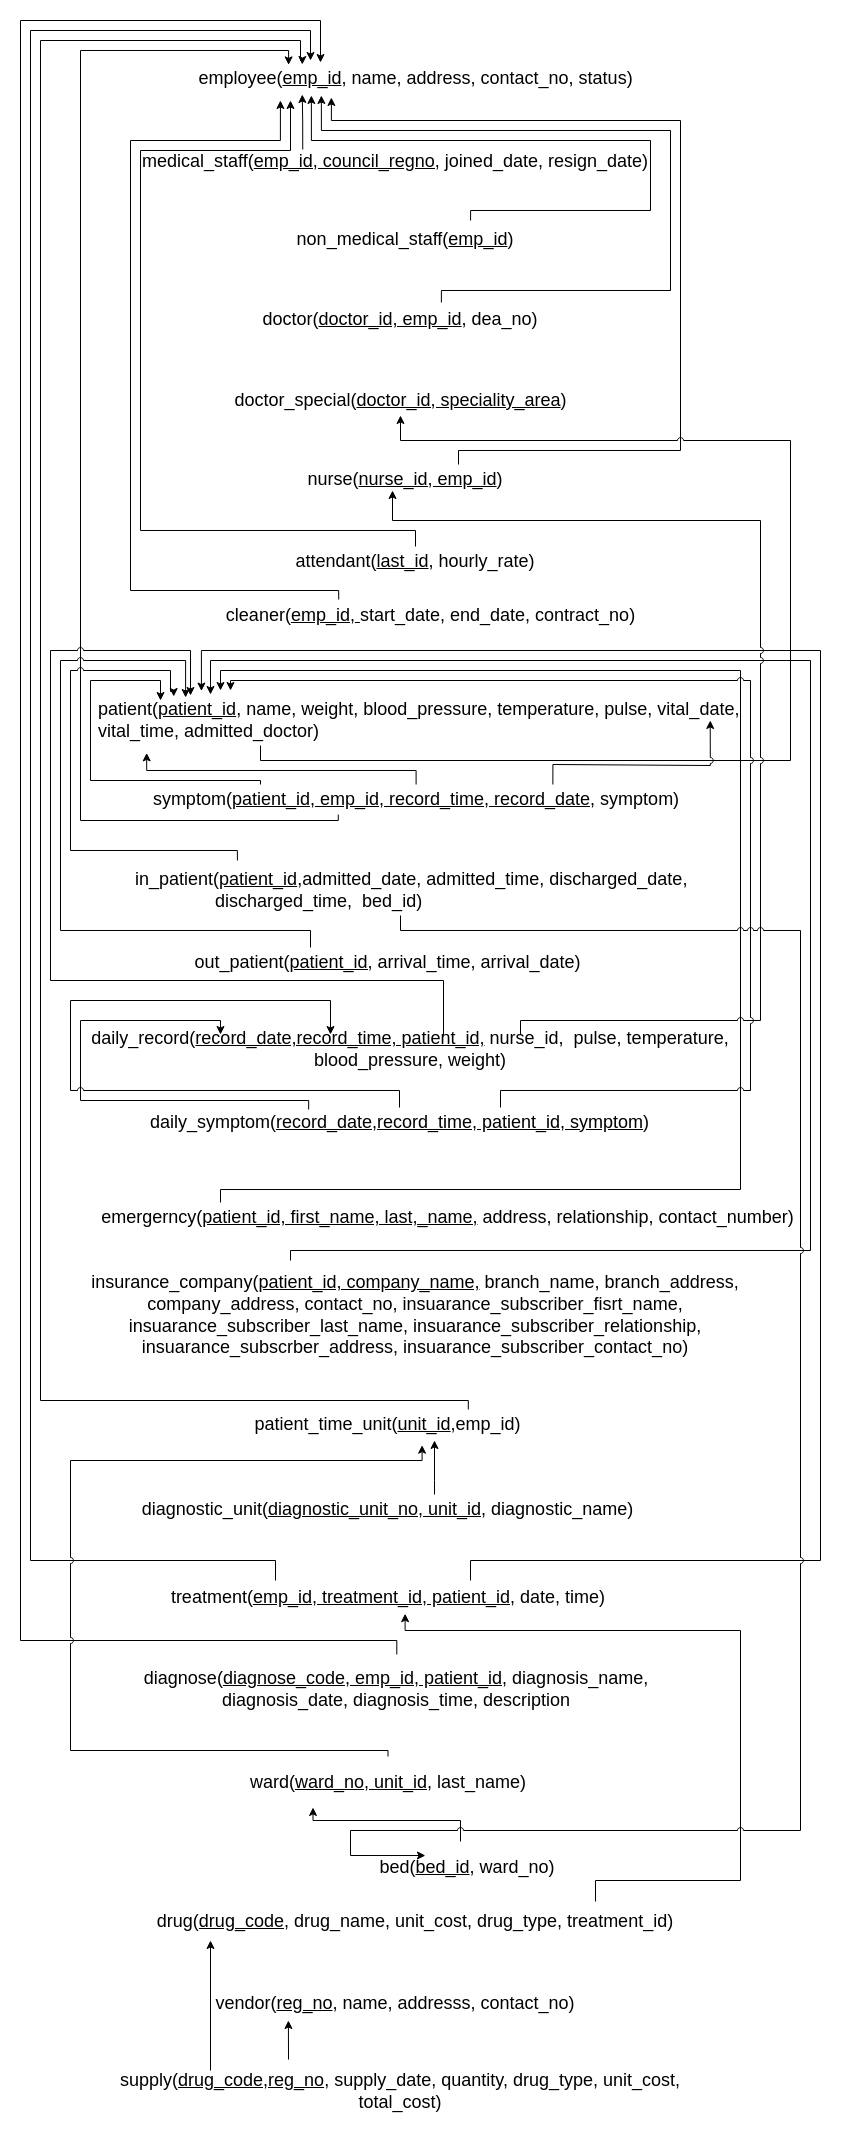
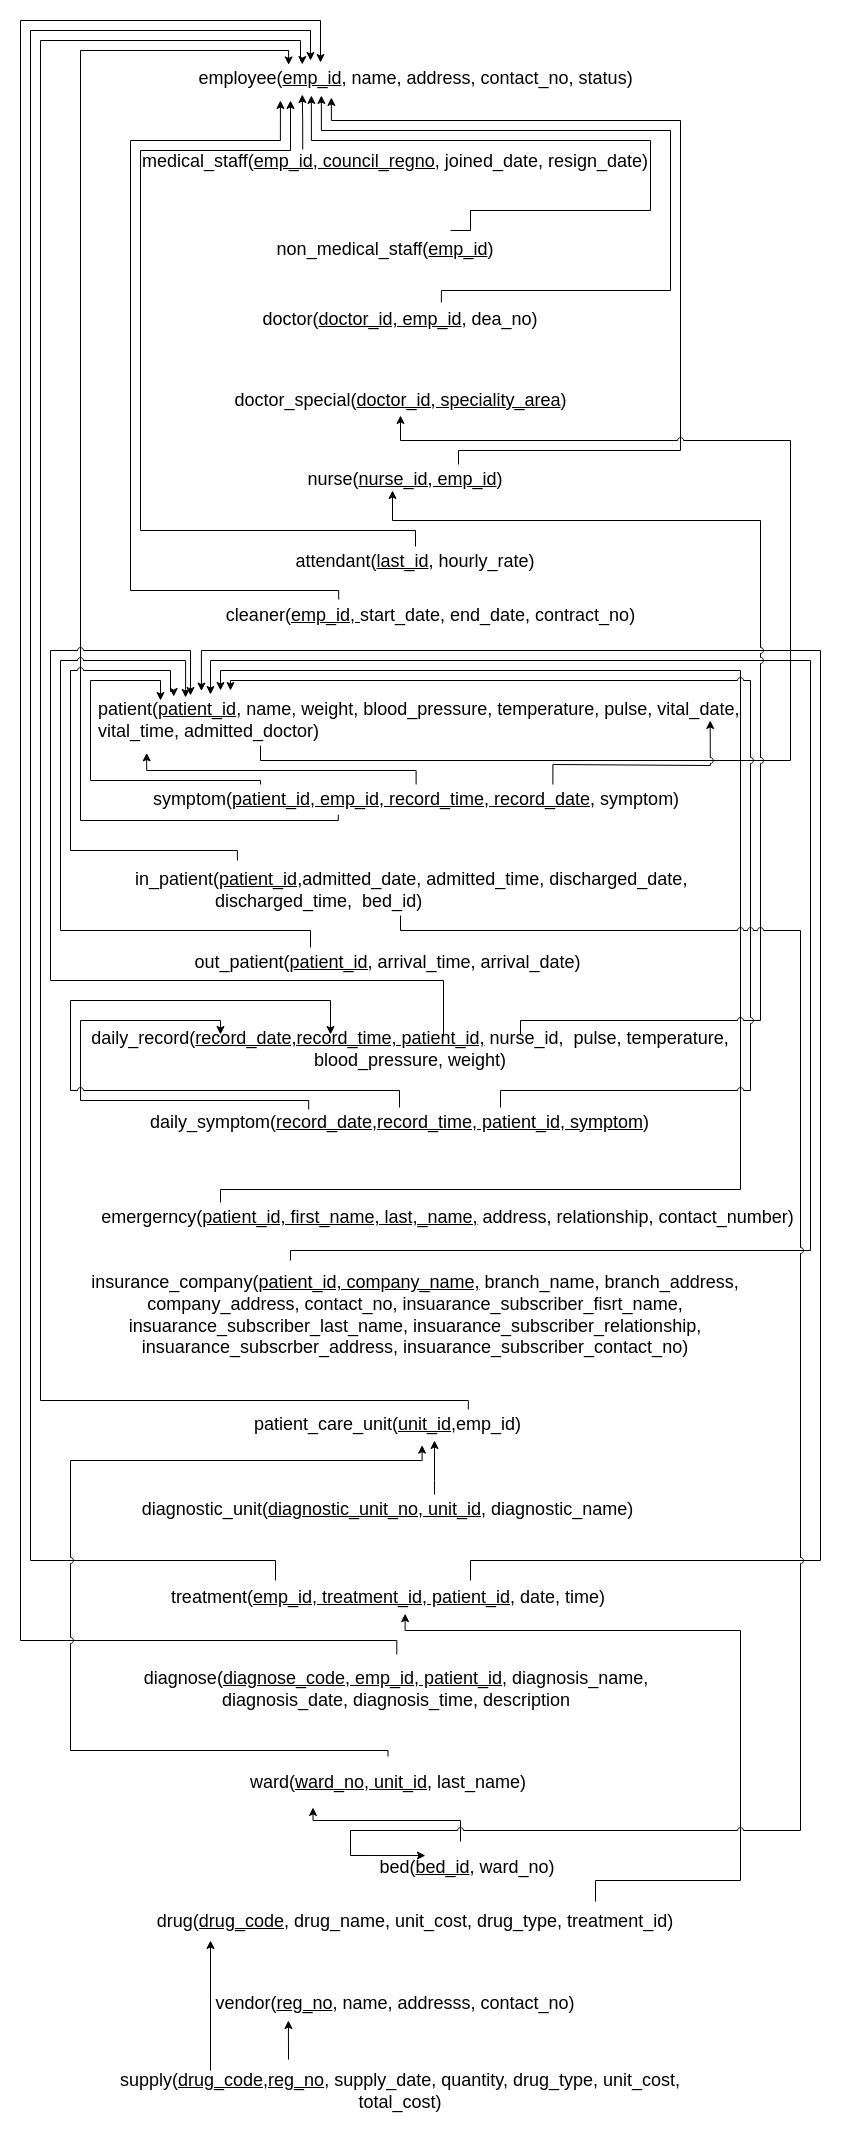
(406, 240) -> (386, 250)
(388, 1425) -> (388, 1425)
